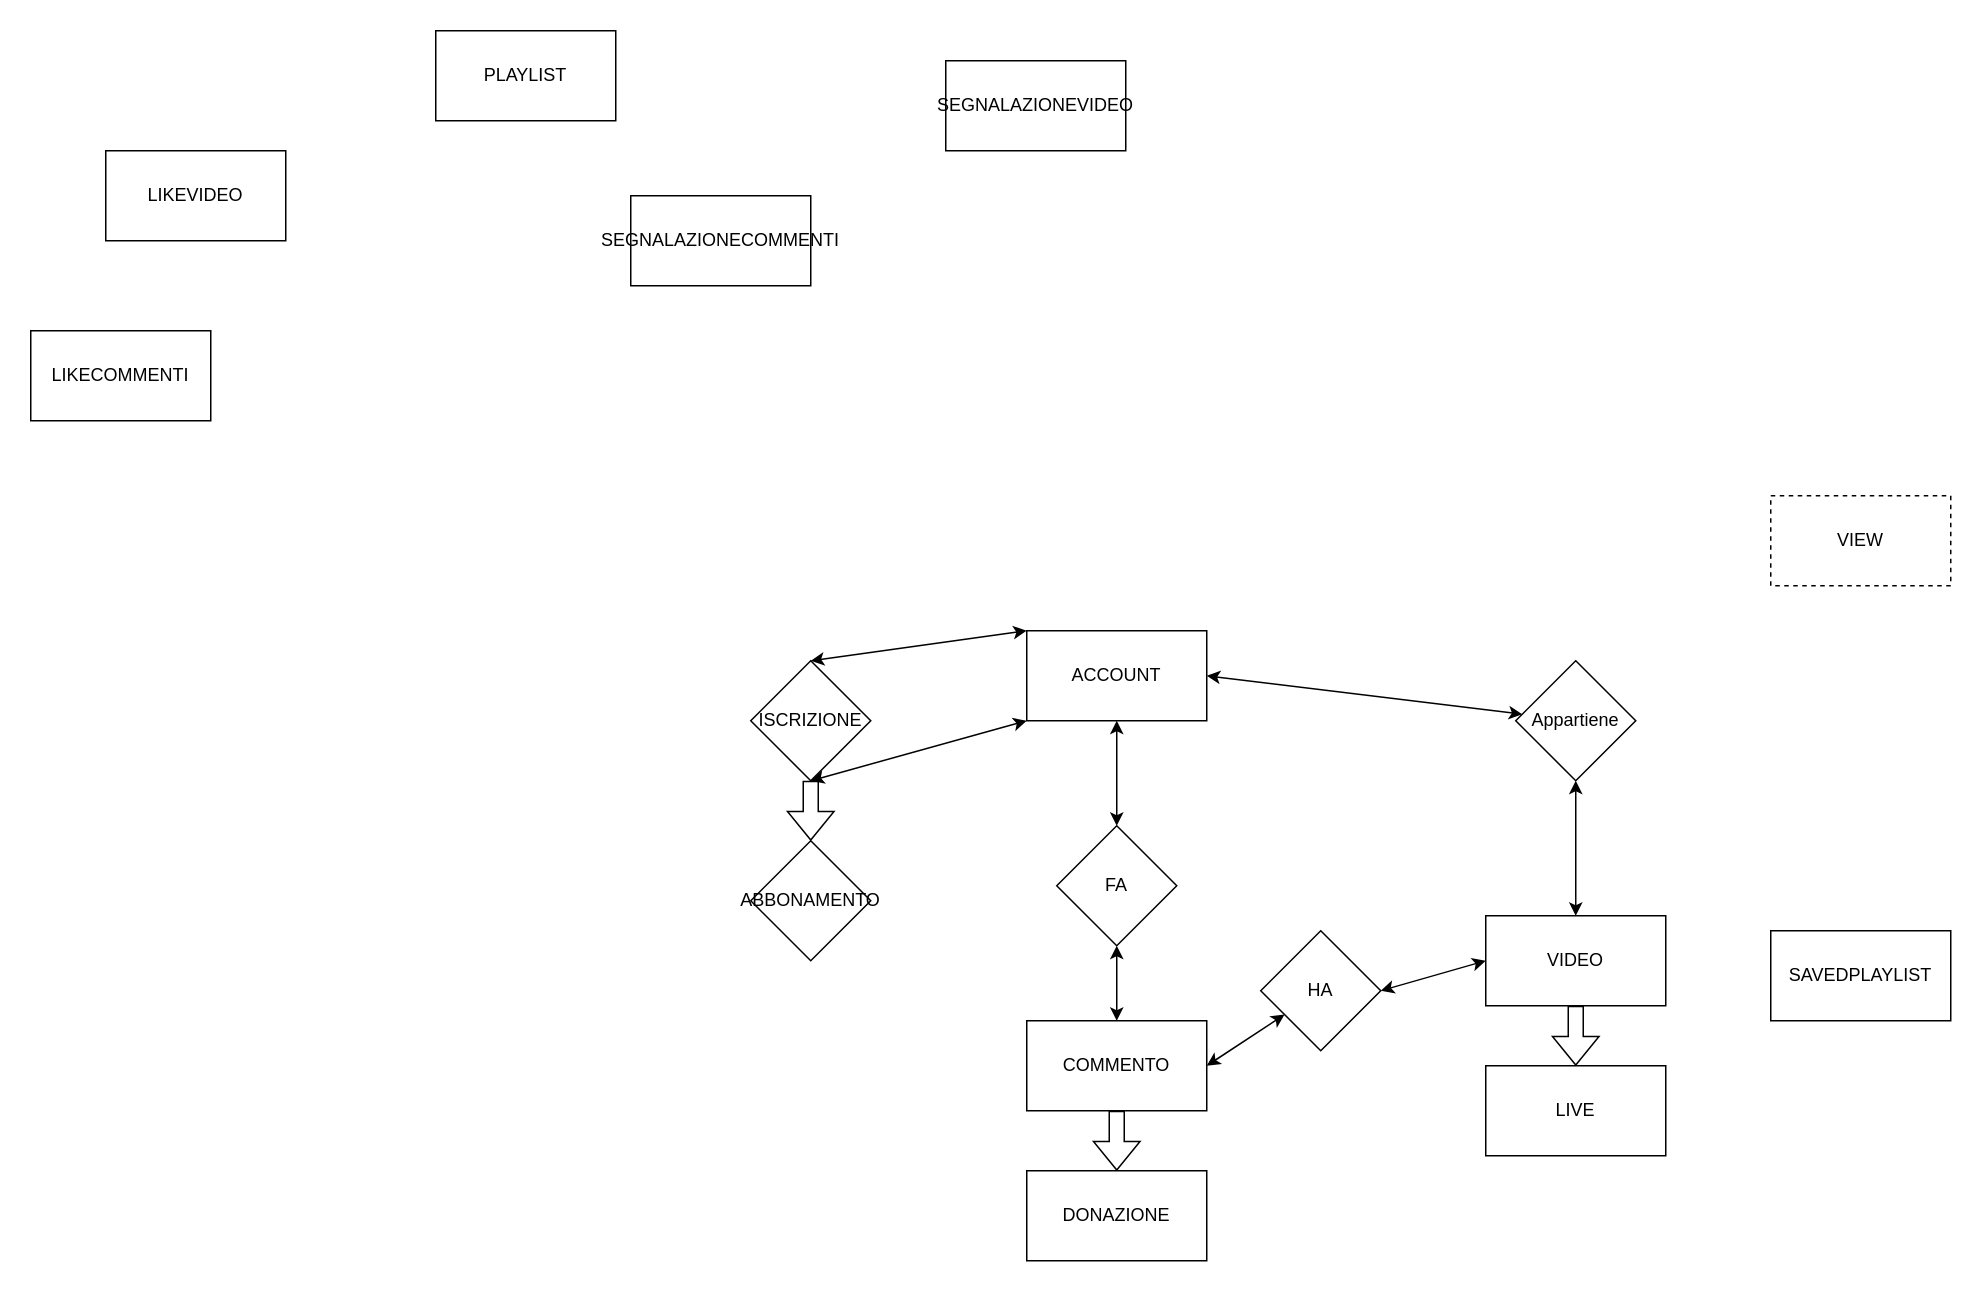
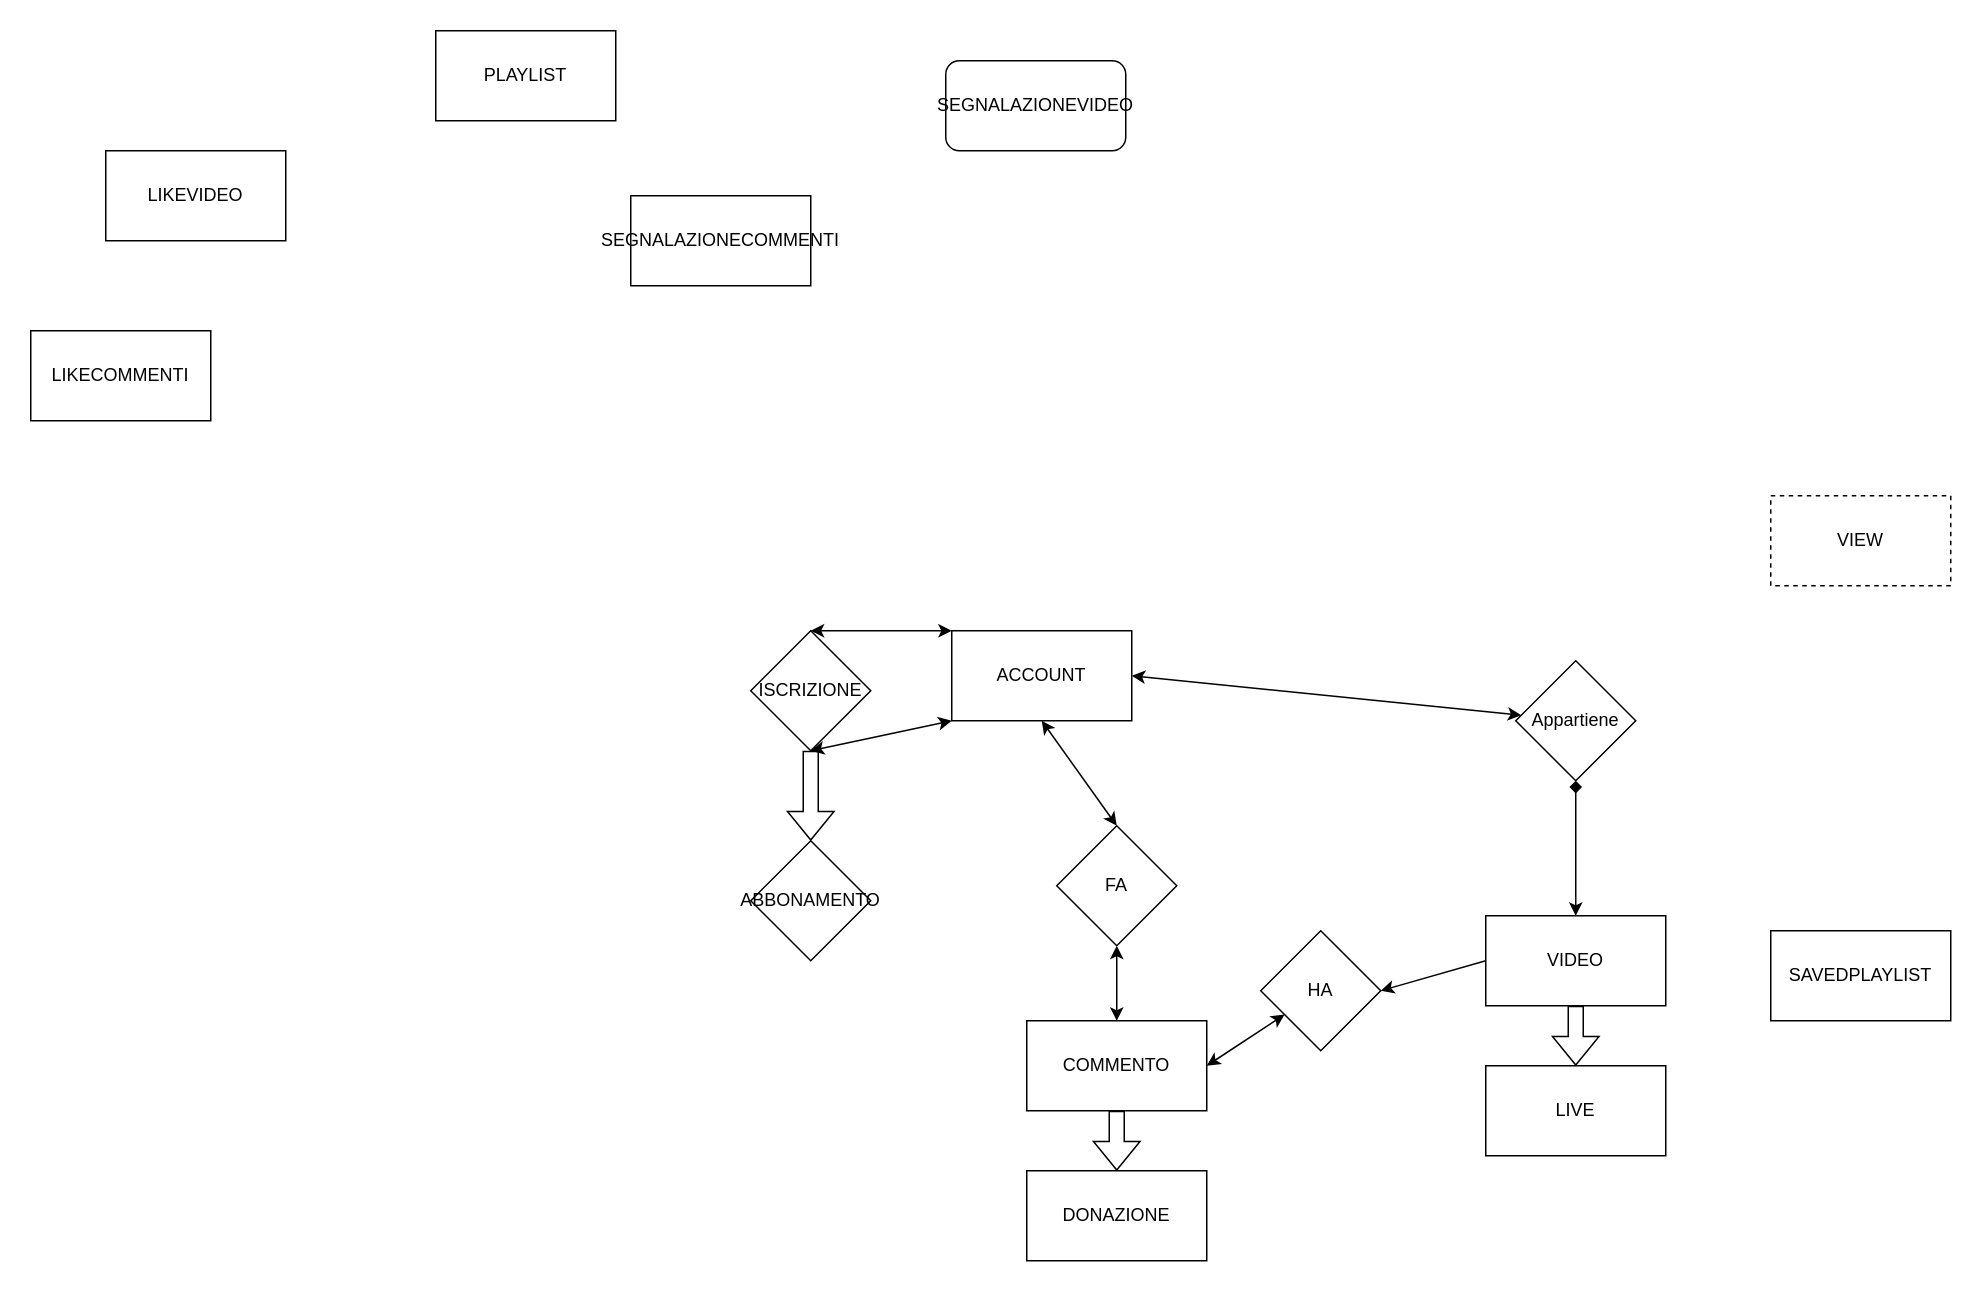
(1036, 106) -> (1036, 106)
(1117, 676) -> (1042, 676)
(811, 721) -> (811, 691)
(1576, 792) -> (1576, 793)
(1475, 964) -> (1479, 963)
